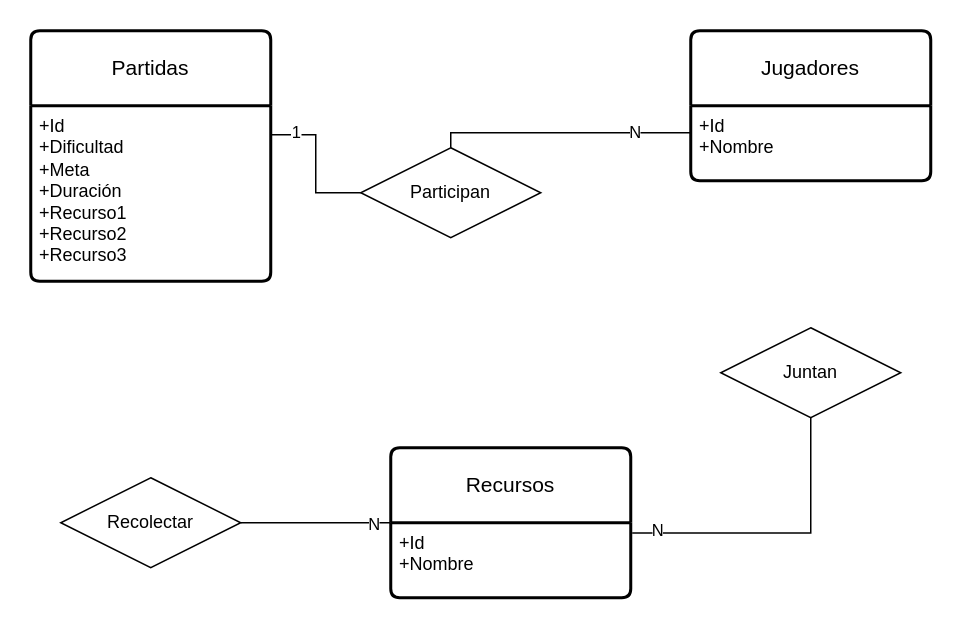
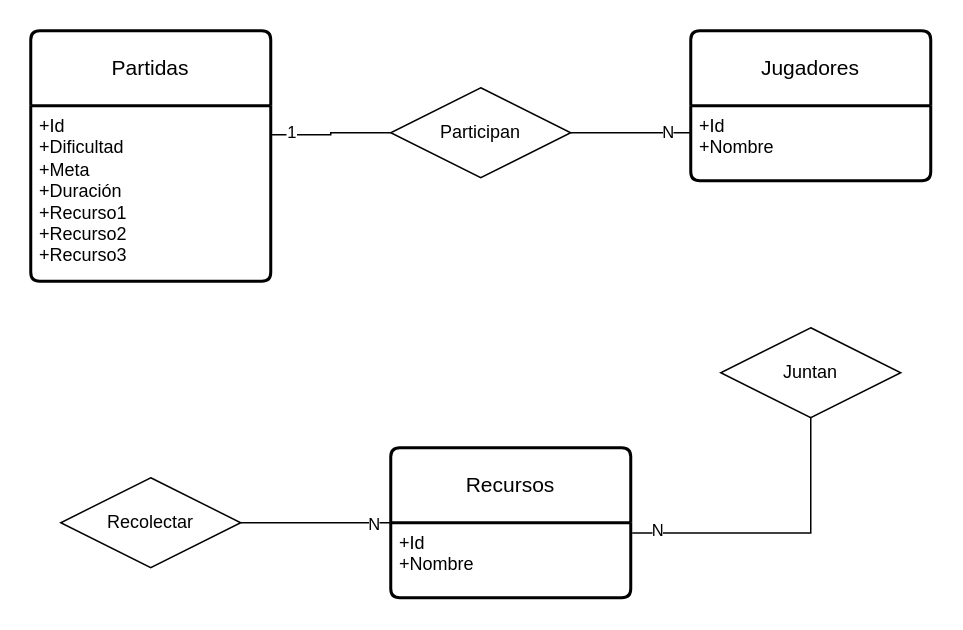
(451, 193) -> (481, 133)
